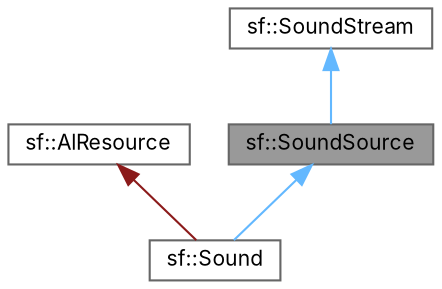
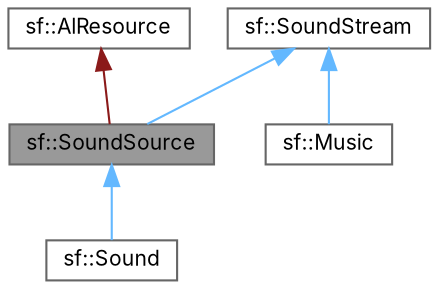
none -> (329, 144)
(165, 210) -> (107, 97)
